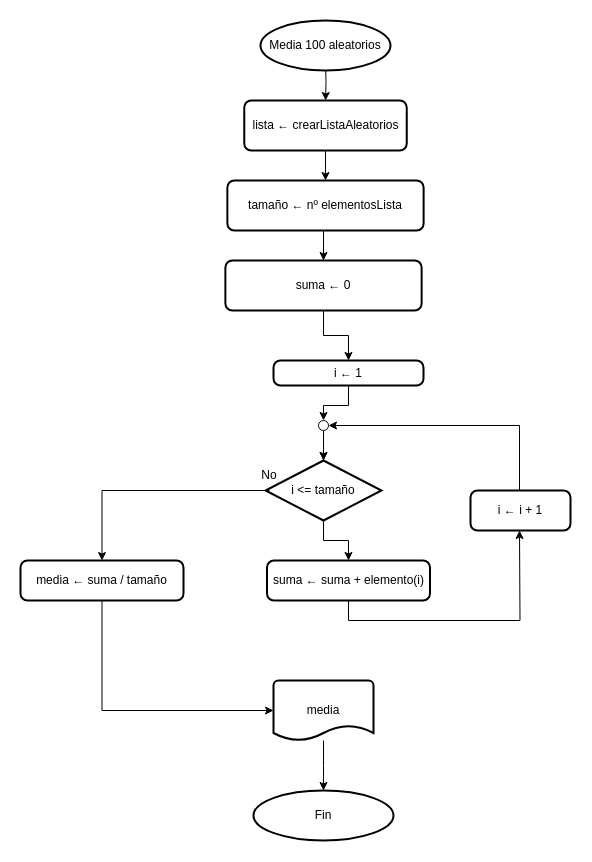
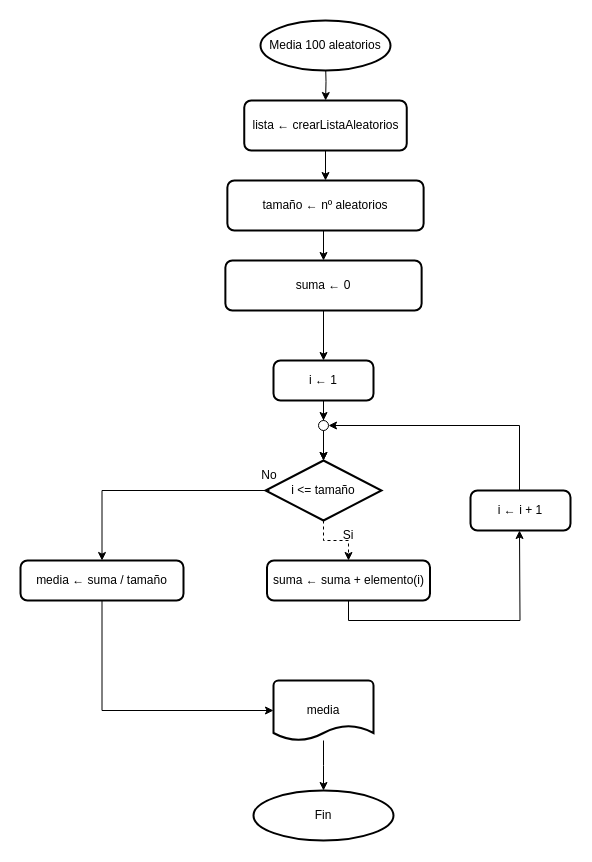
(326, 206) -> (326, 206)
(349, 373) -> (324, 381)
none -> (349, 536)
(333, 541) -> (333, 541)
